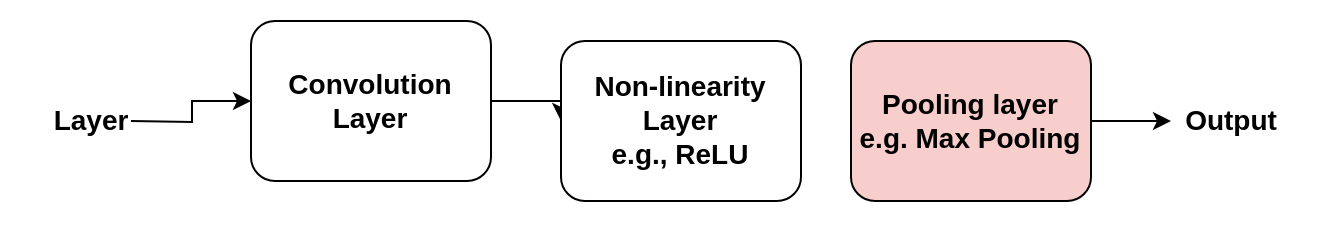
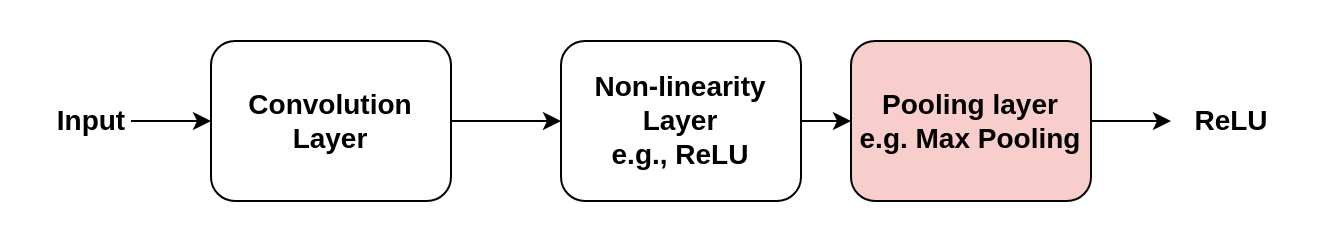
(371, 101) -> (331, 121)
(92, 121) -> (92, 121)
none -> (819, 121)
(1232, 121) -> (1232, 121)
